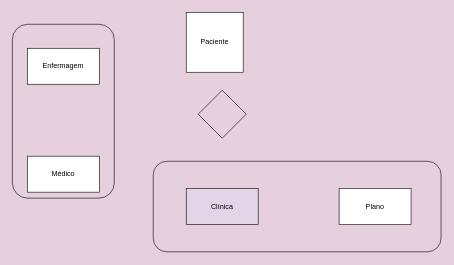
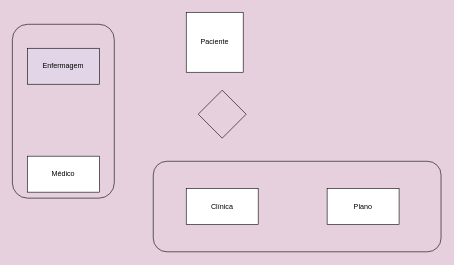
(63, 66) -> (63, 66)
(222, 207) -> (222, 207)
(375, 207) -> (363, 207)
